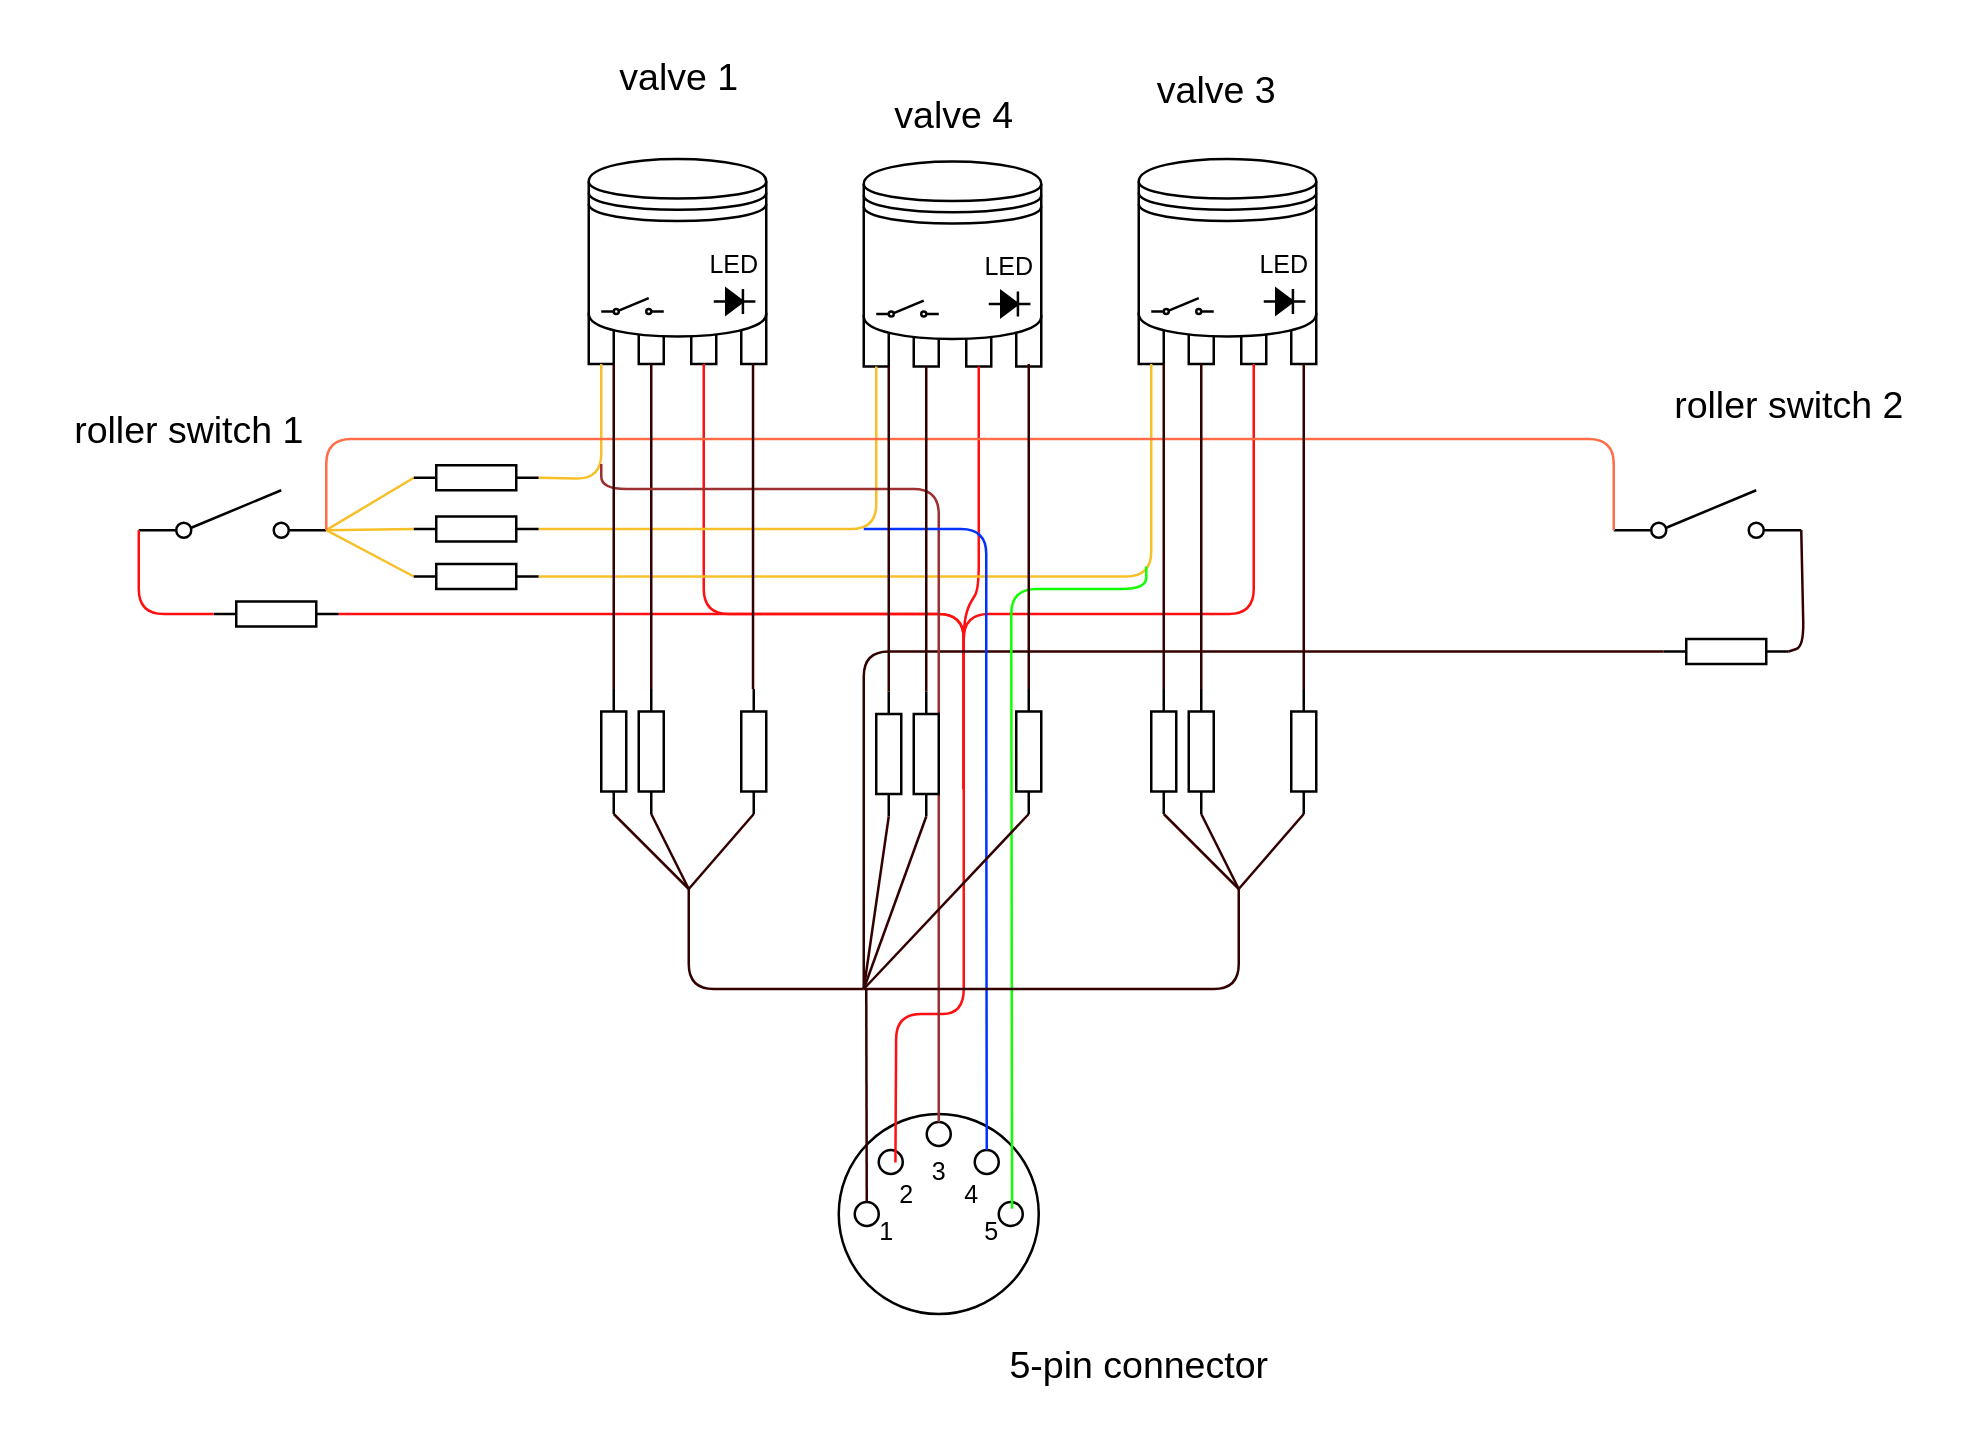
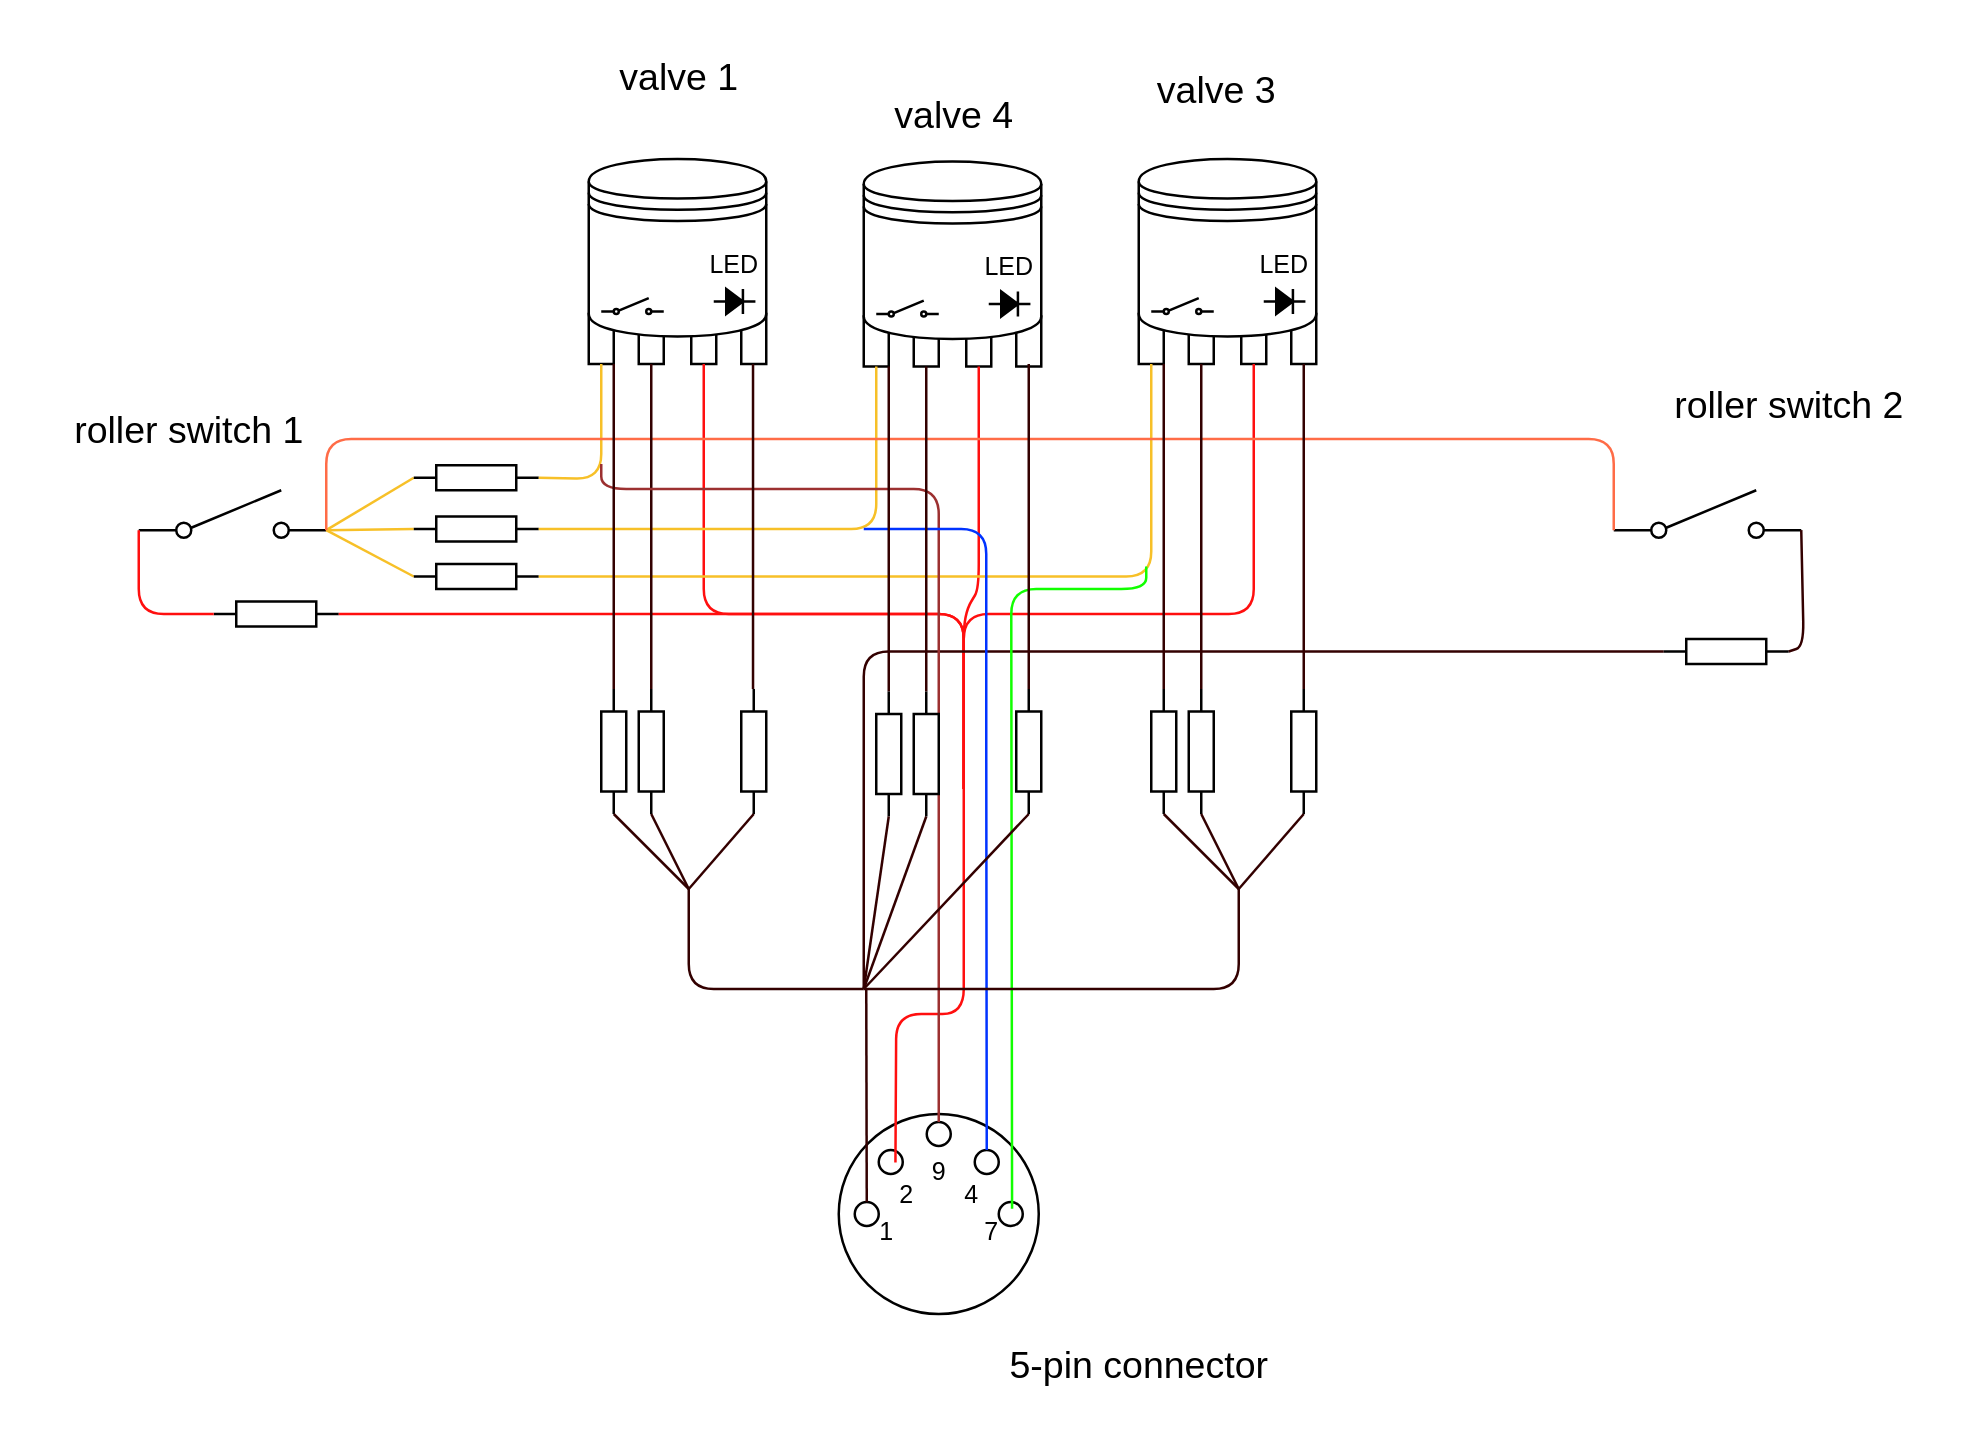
(940, 1171) -> (940, 1171)
(993, 1231) -> (993, 1231)
